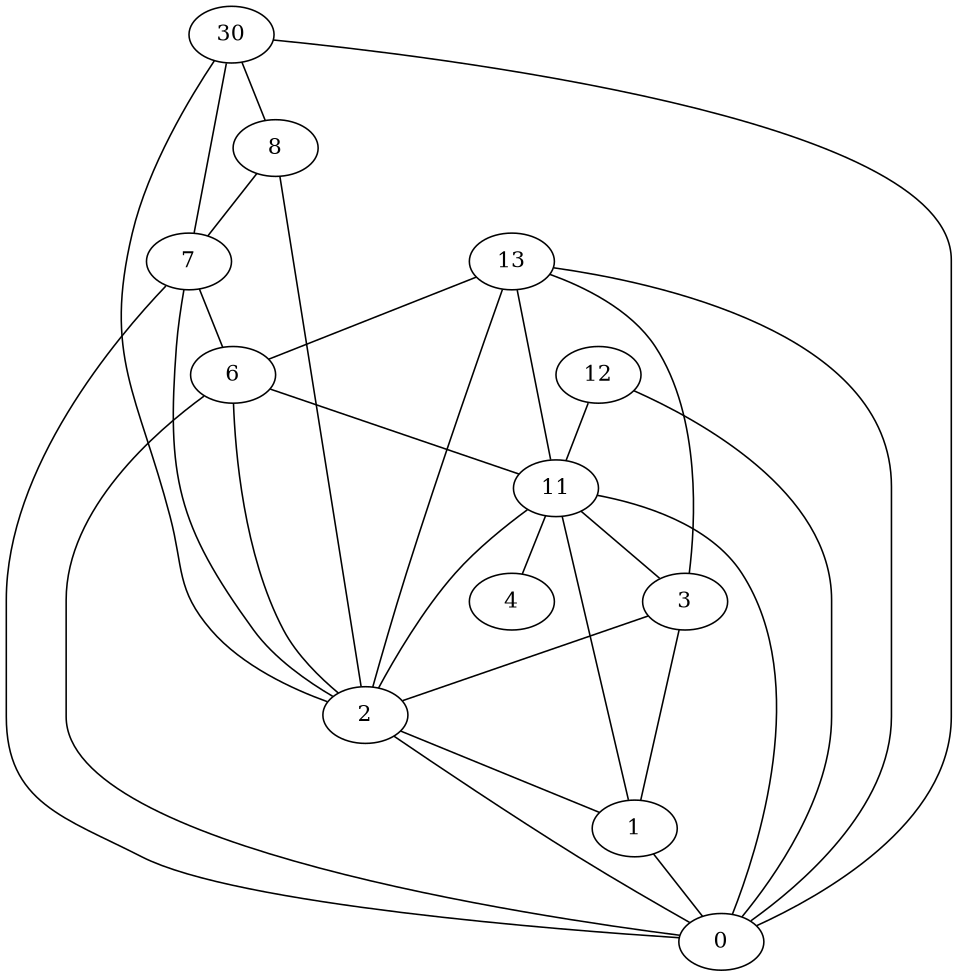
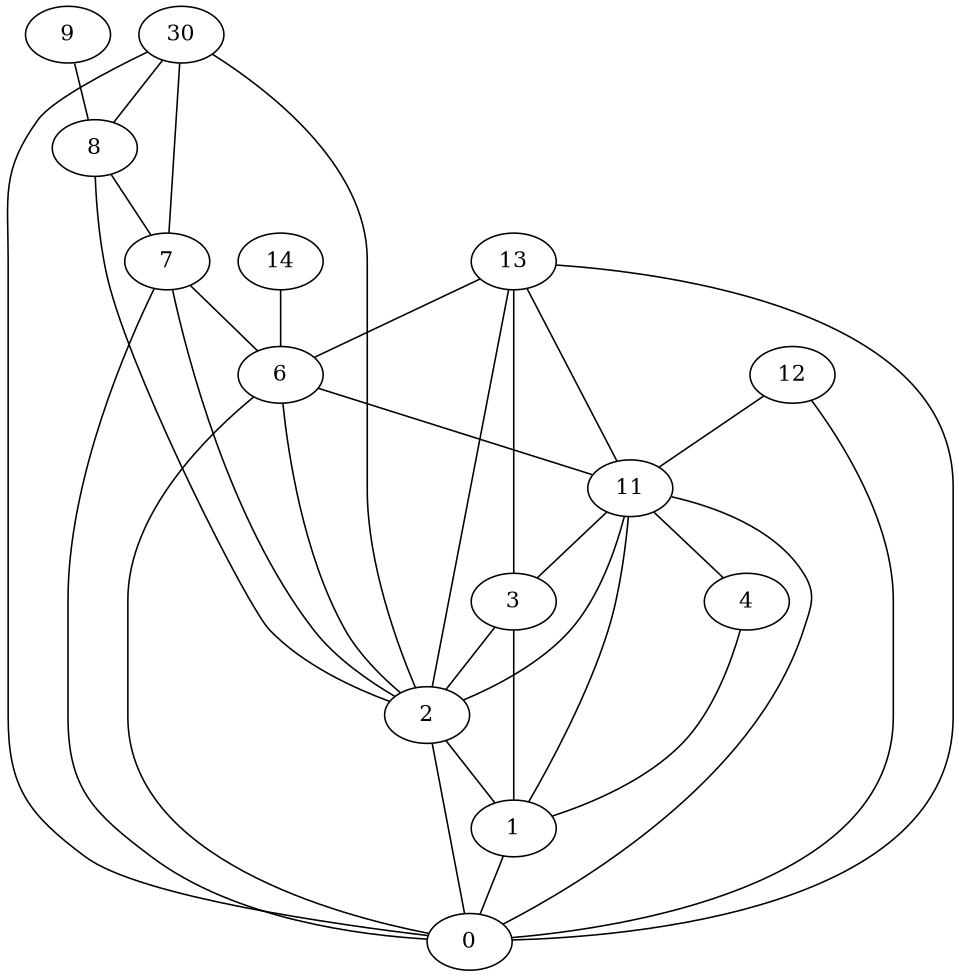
none -> (68, 35)
none -> (281, 261)
none -> (674, 751)
